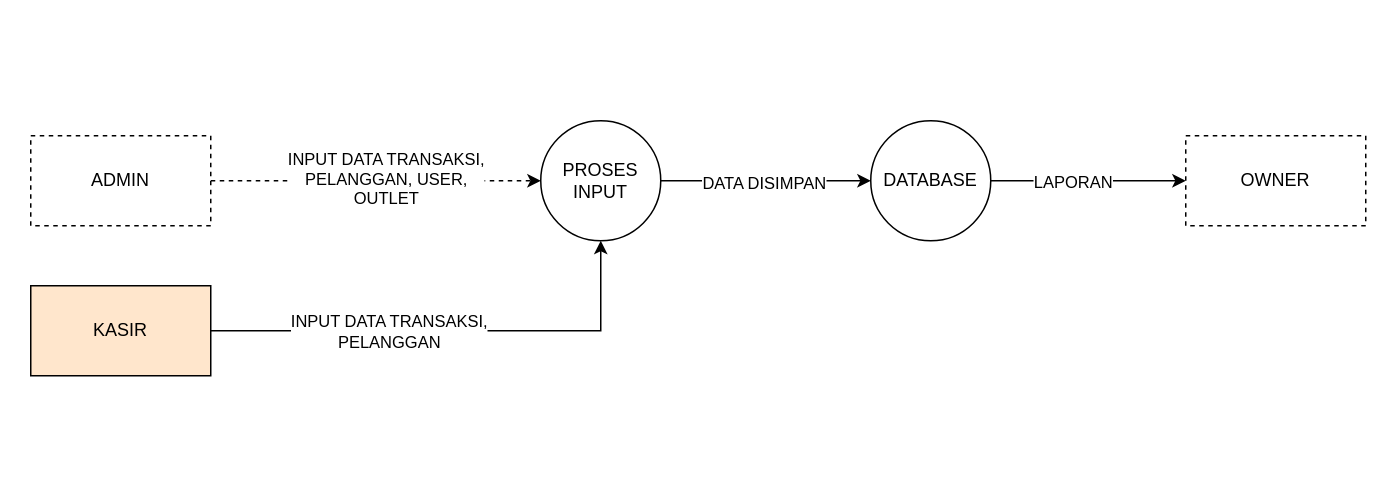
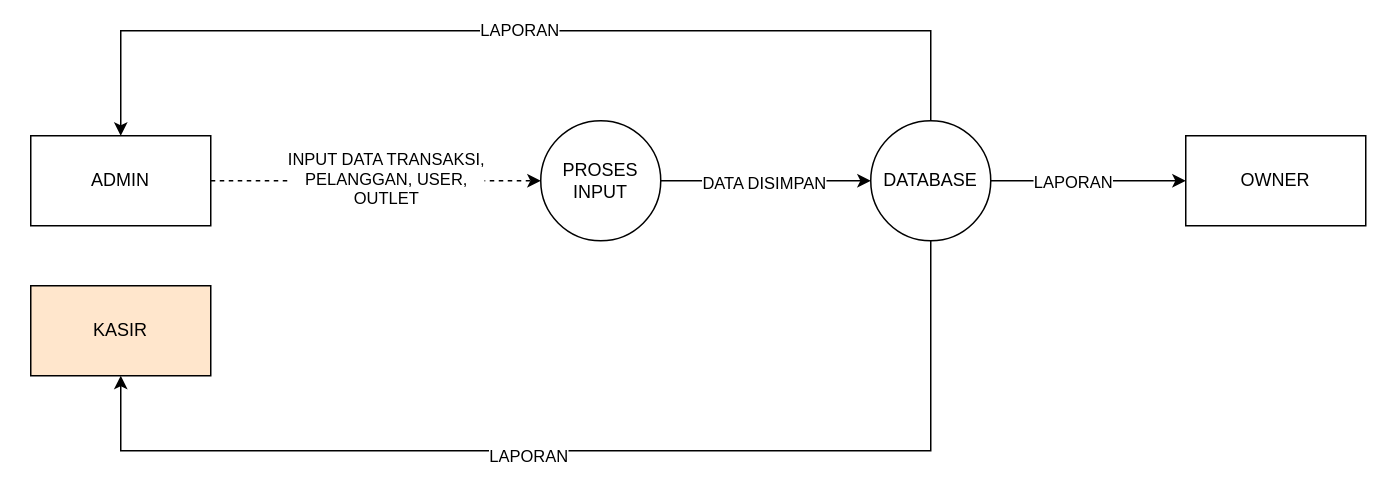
none -> (524, 31)
(121, 181) -> (121, 181)
(1276, 181) -> (1276, 181)
(583, 331) -> none
none -> (599, 451)
